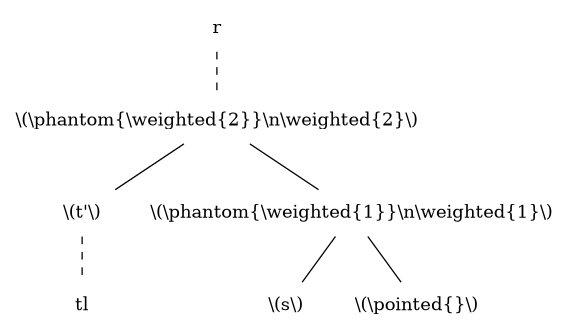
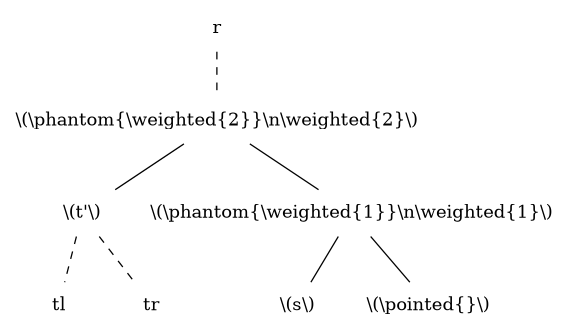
none -> (151, 305)
